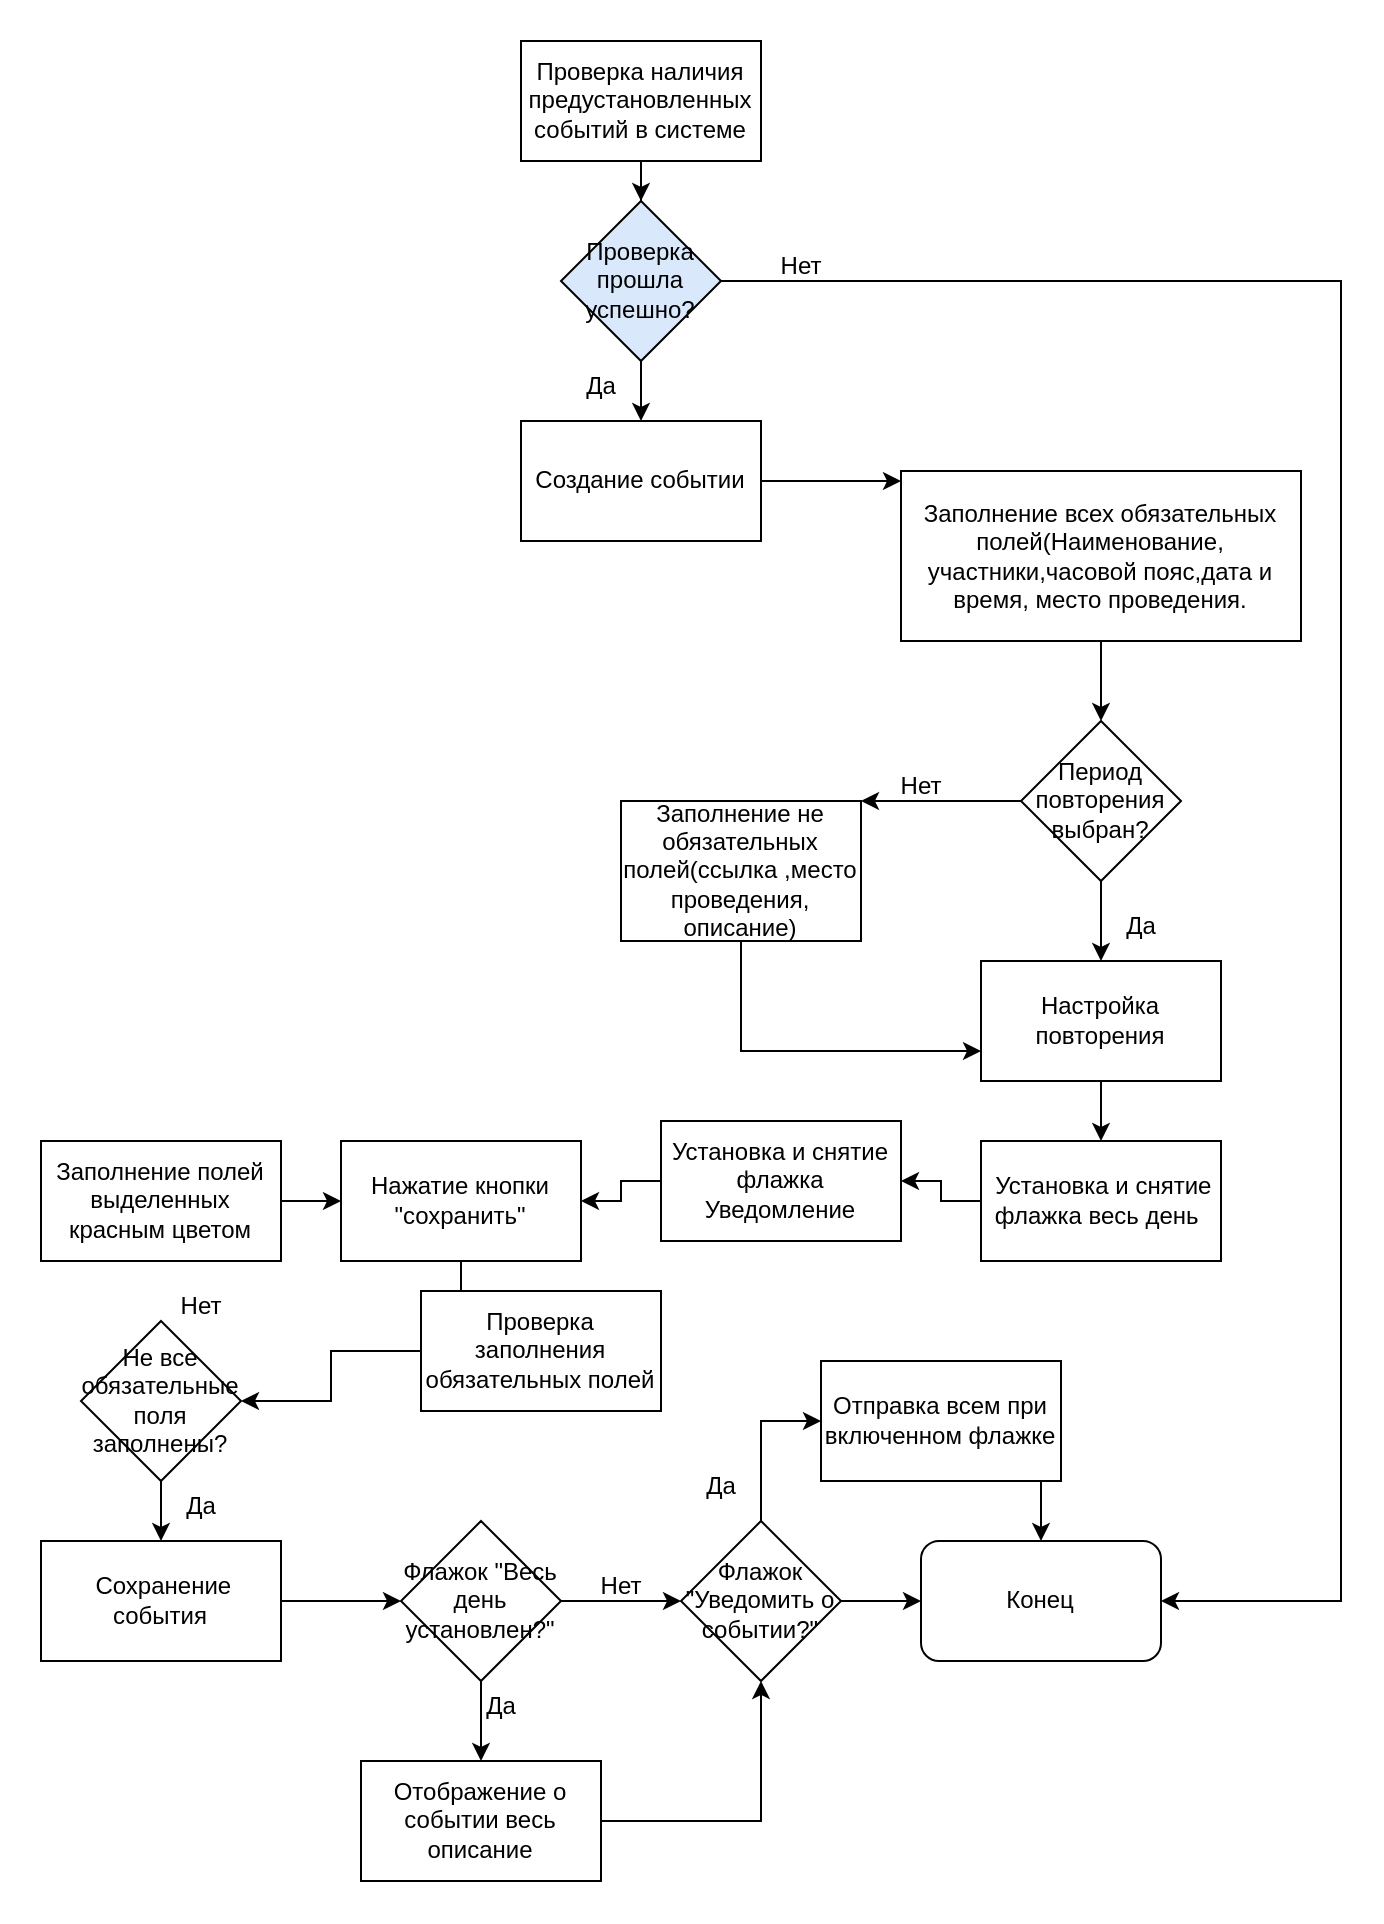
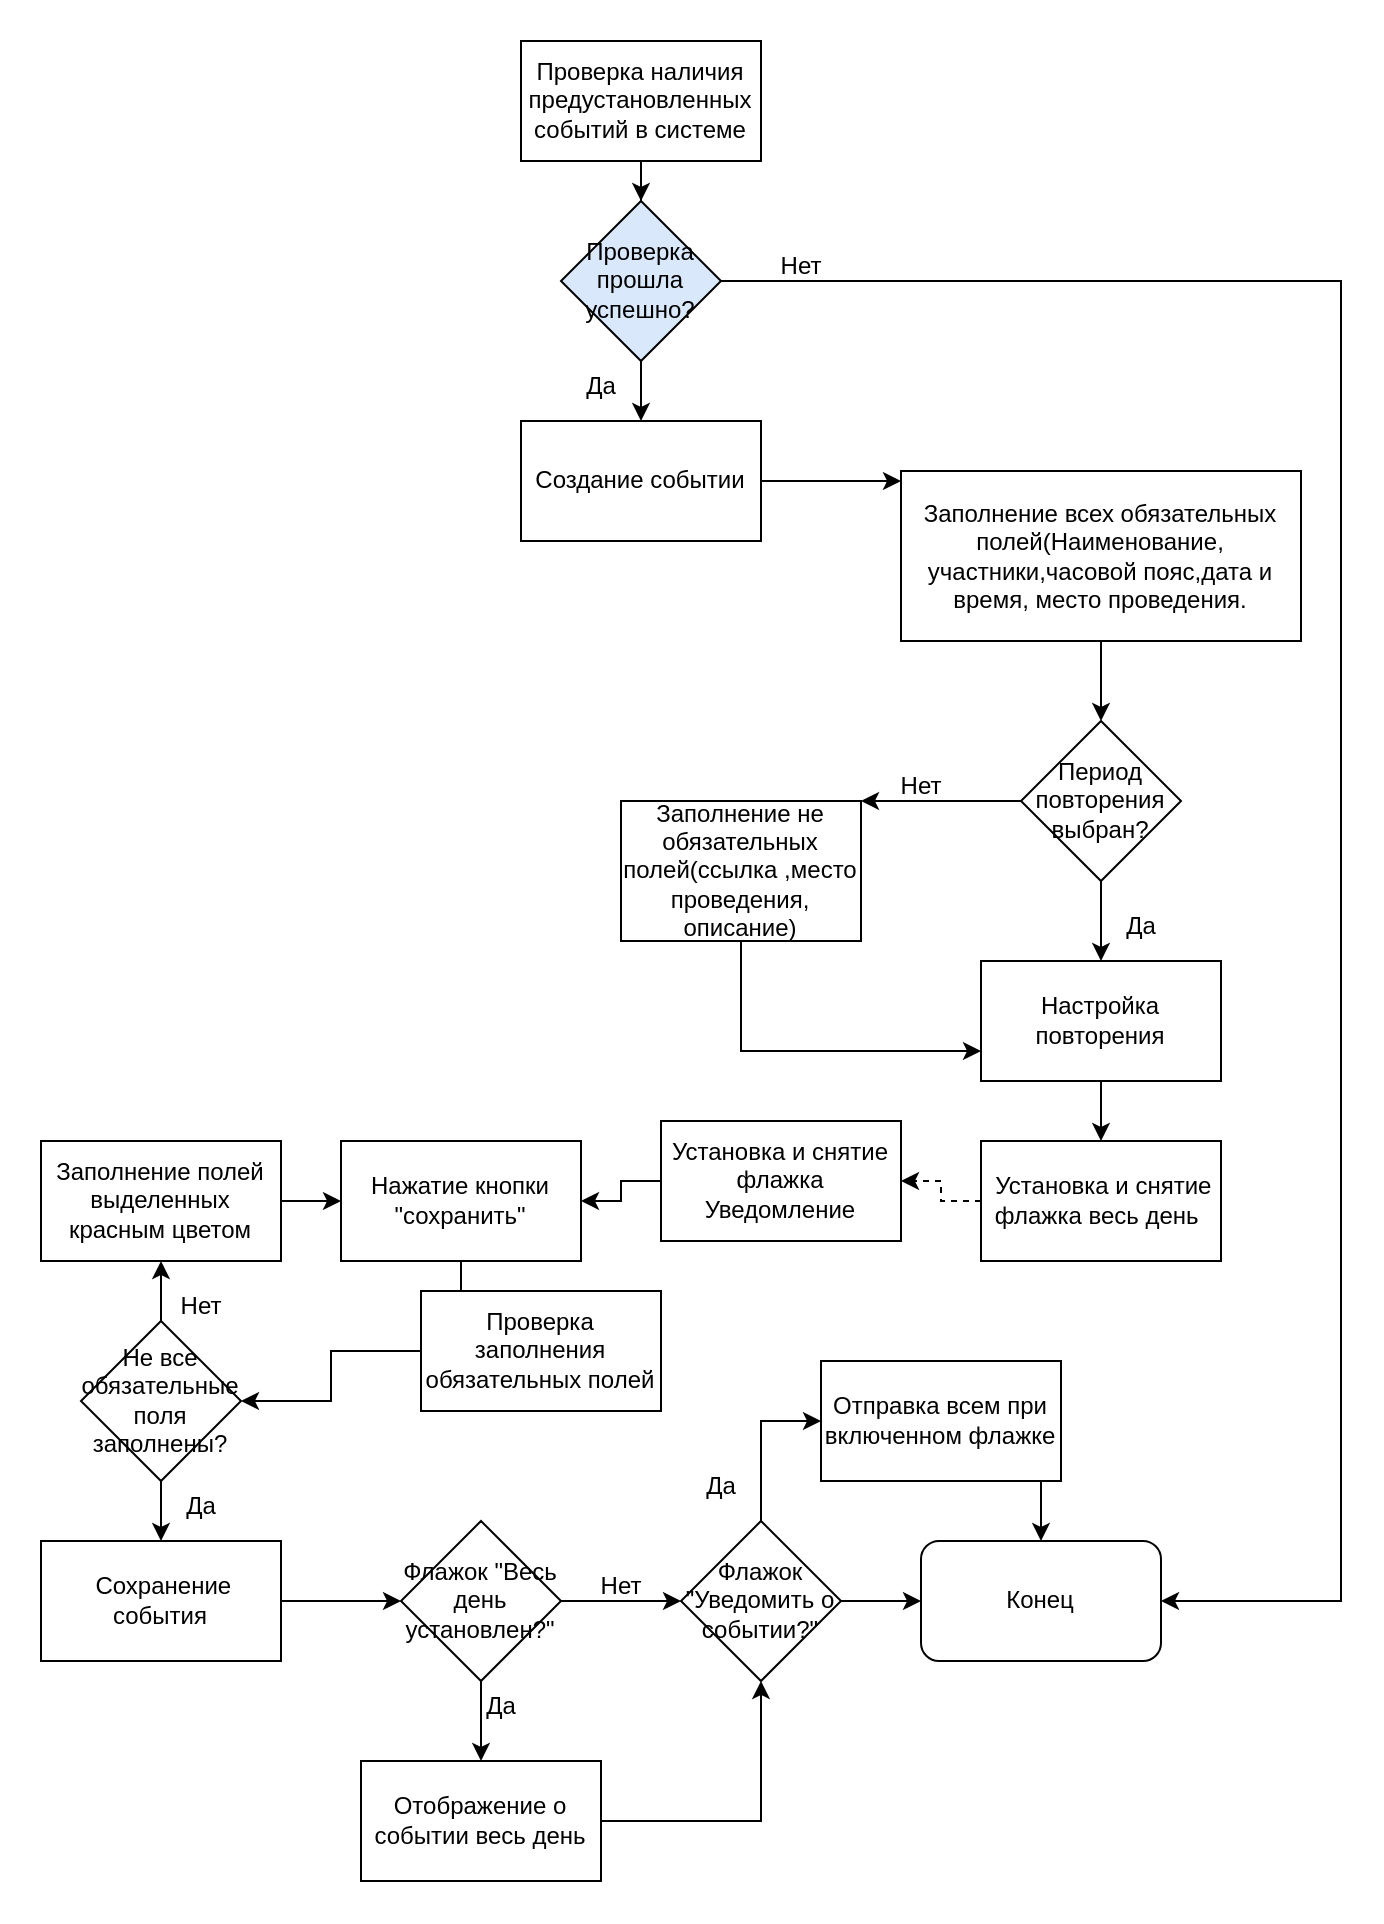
(941, 1196) -> (941, 1196)
none -> (161, 1284)
(481, 1821) -> (481, 1821)
